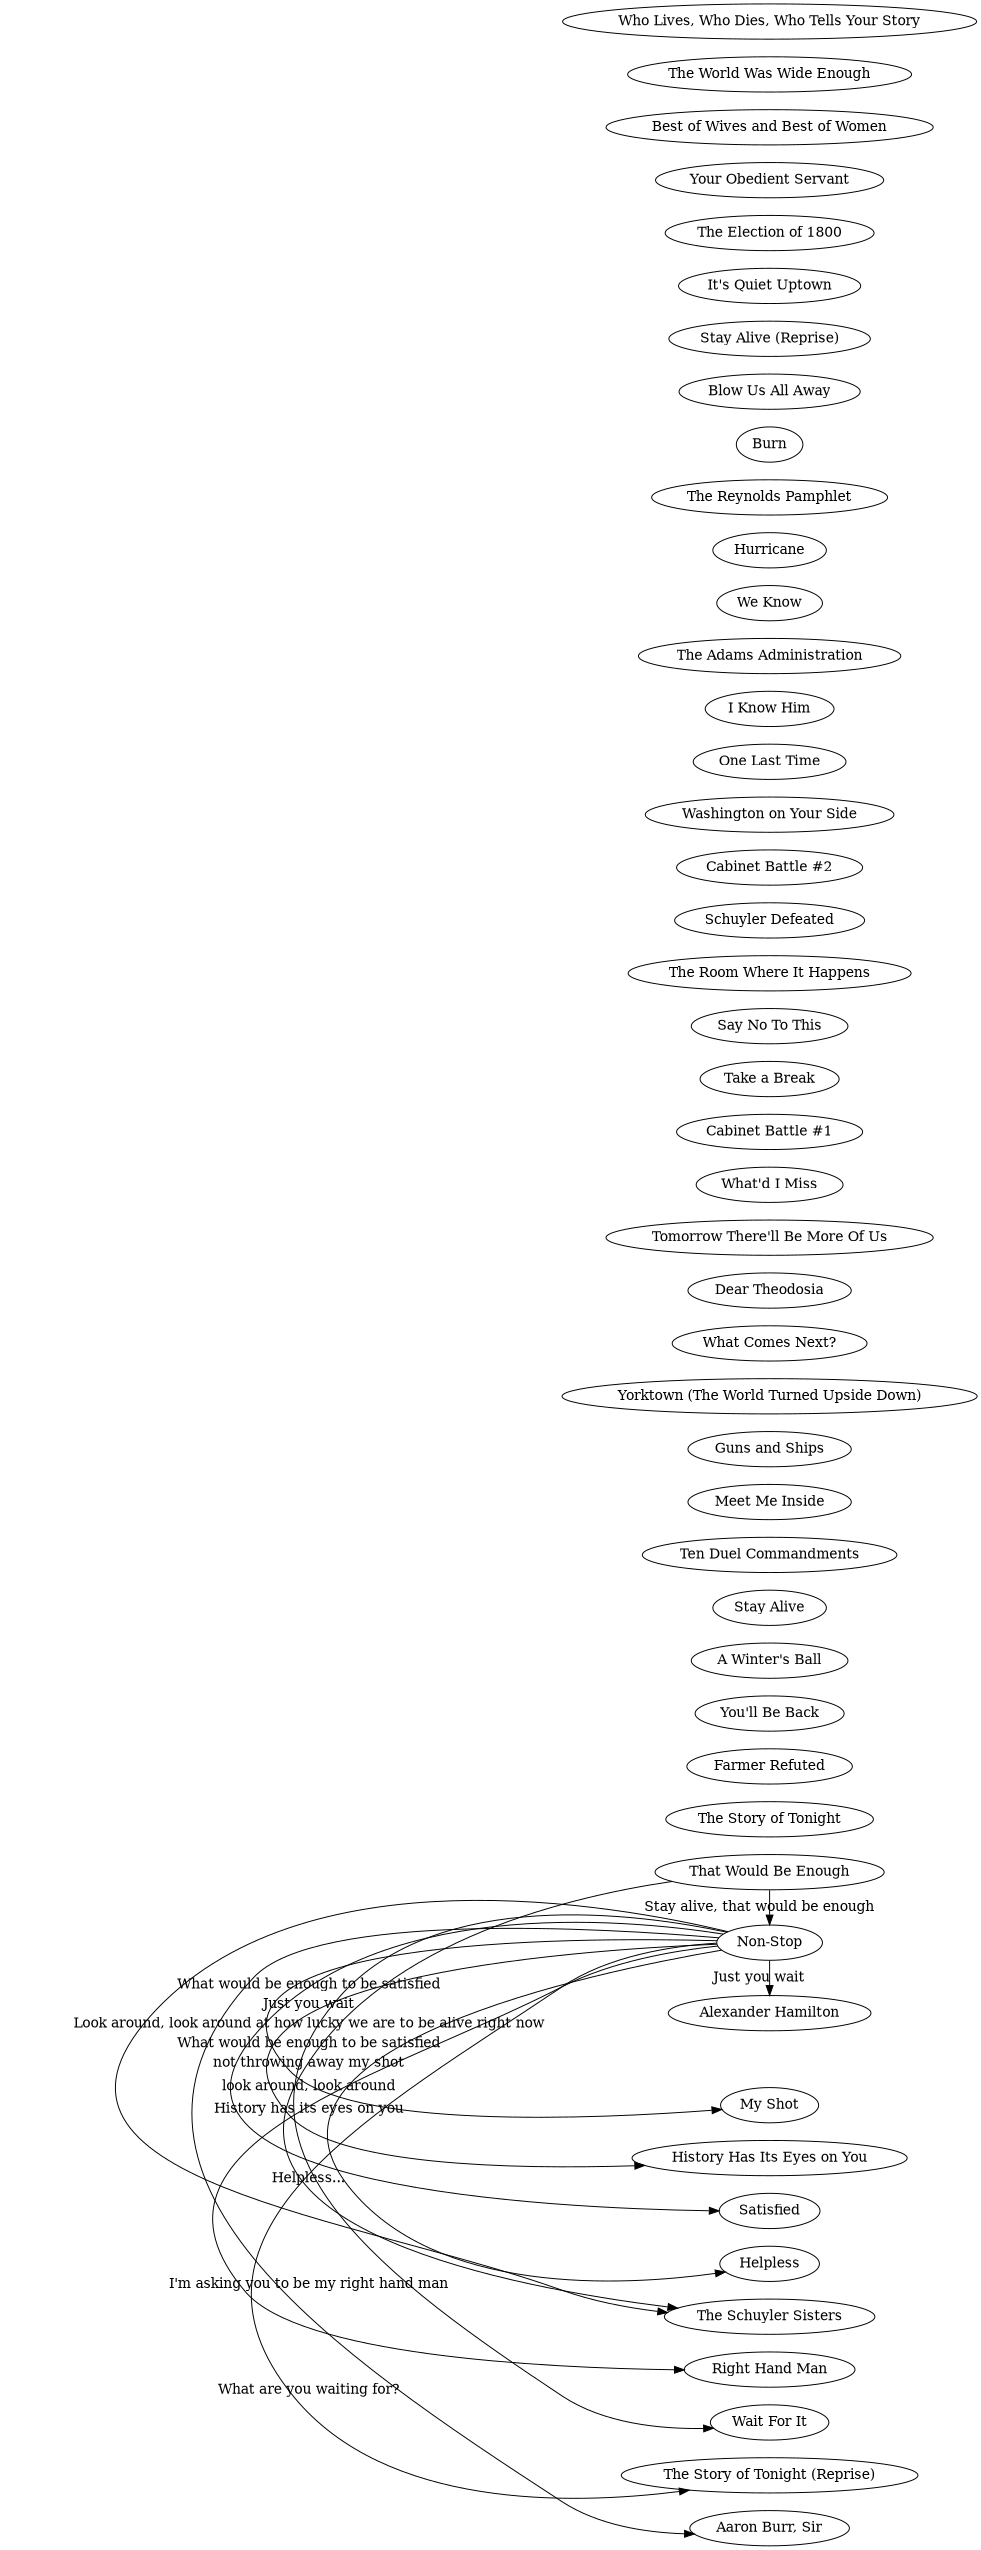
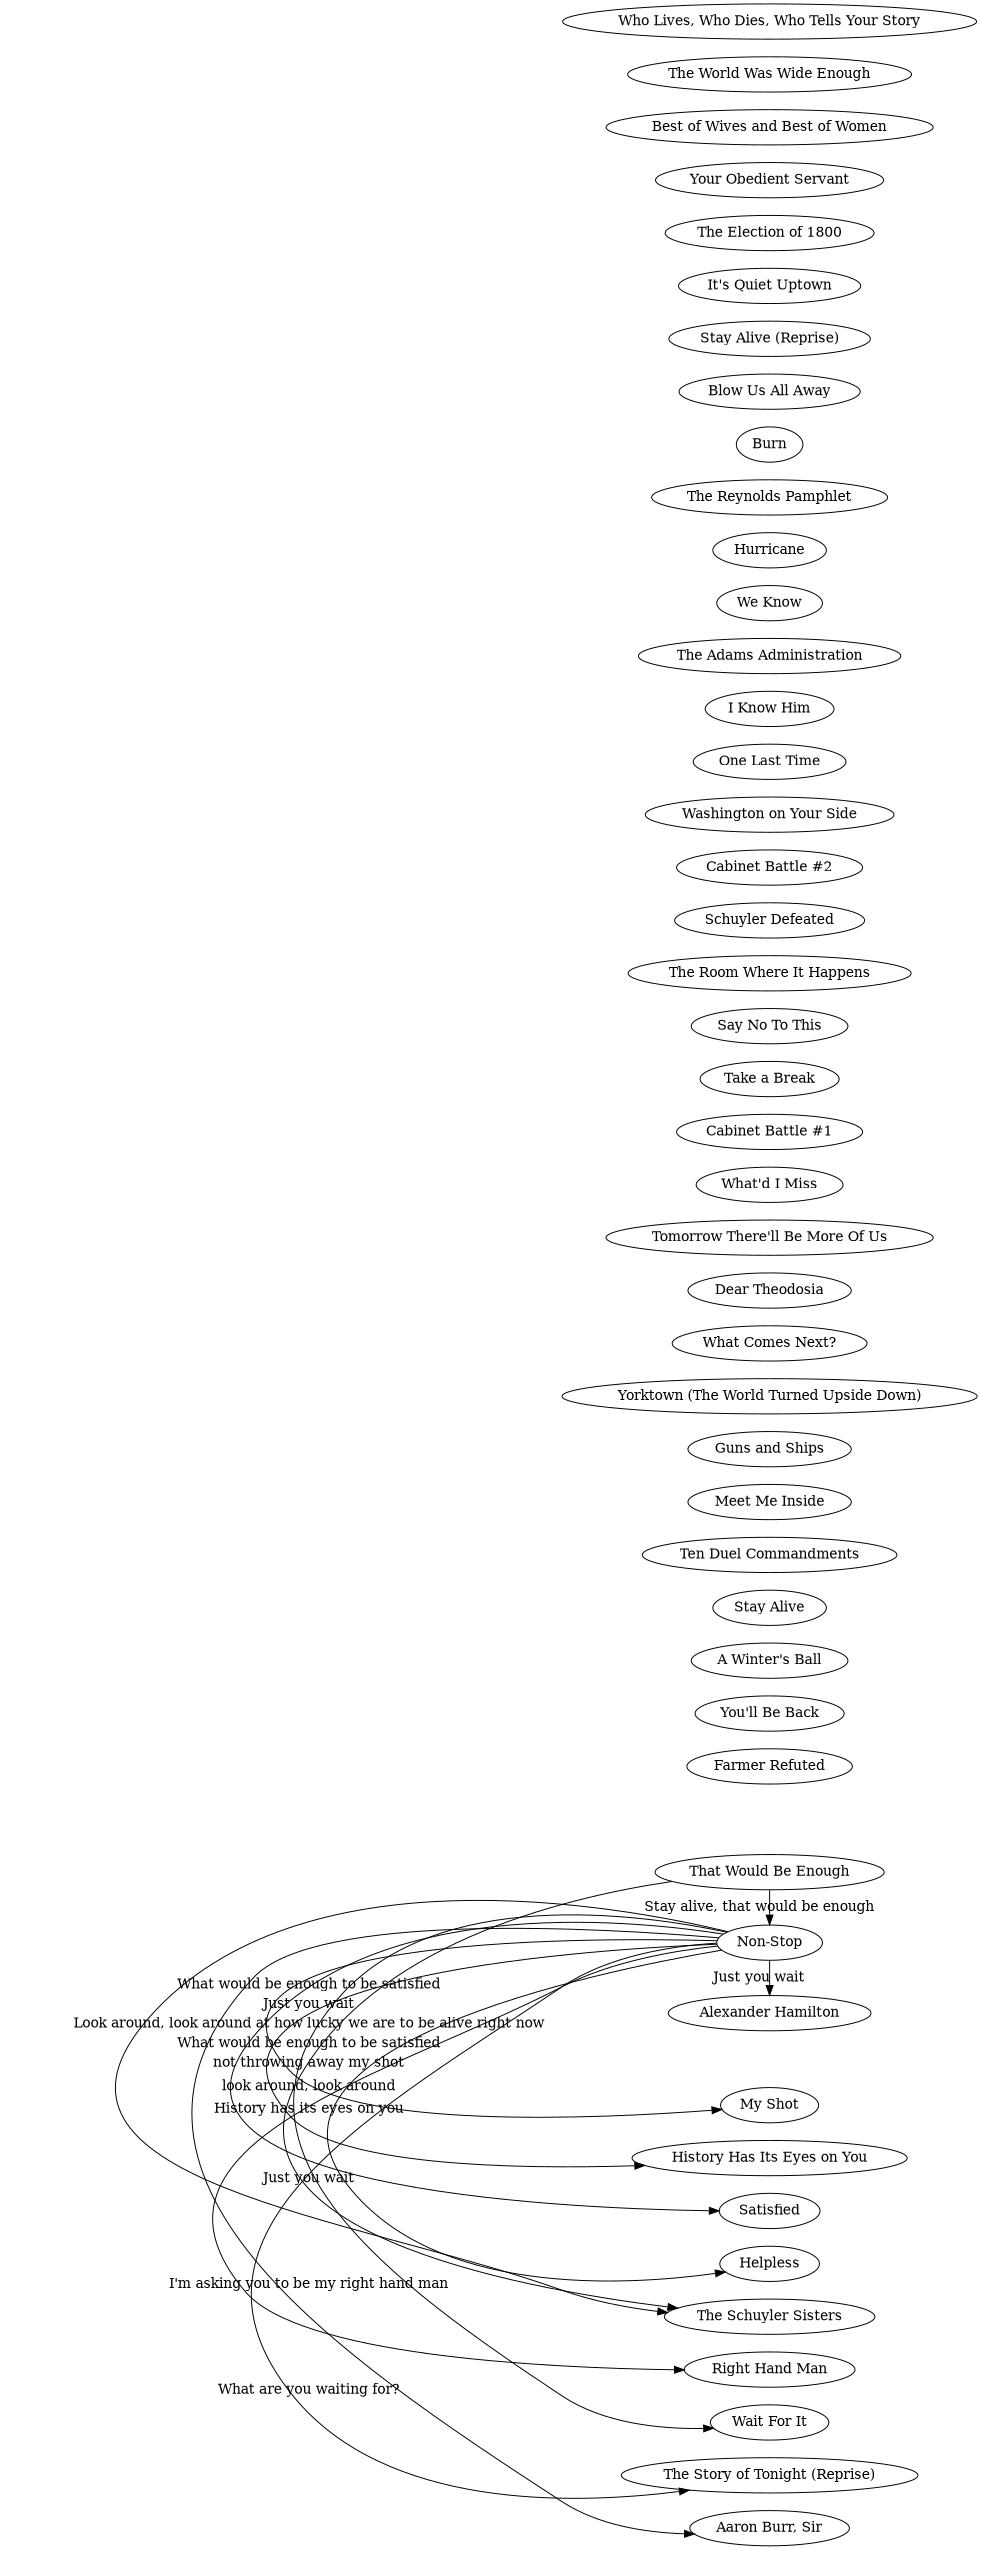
(770, 1819) -> none
(309, 2179) -> (309, 2179)
